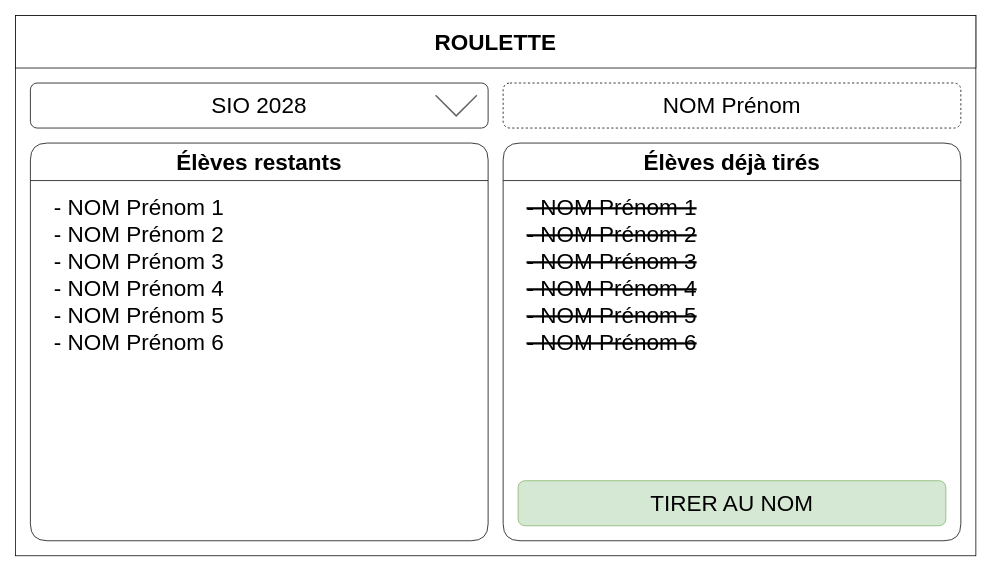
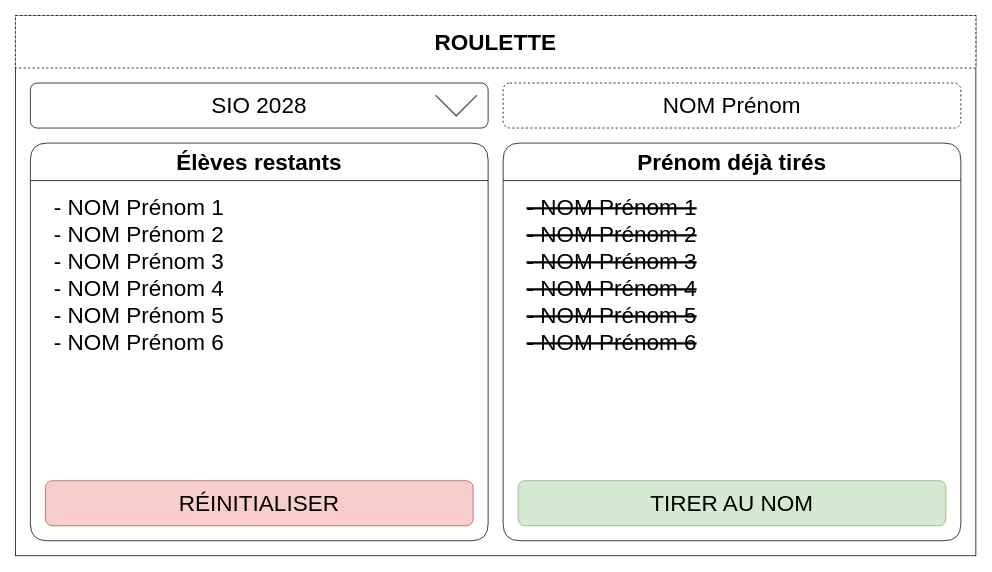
(495, 42) -> (495, 42)
(732, 162) -> (732, 162)
none -> (259, 503)
